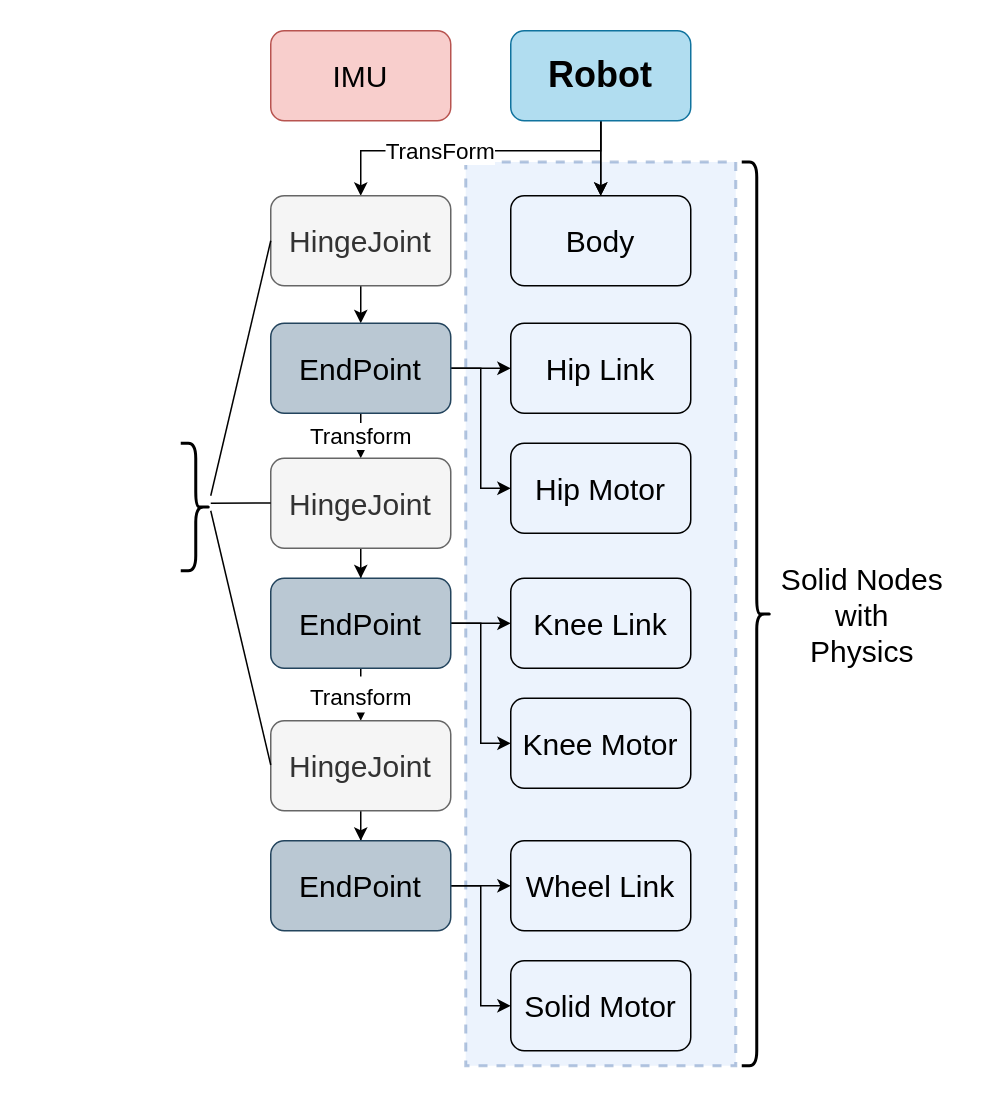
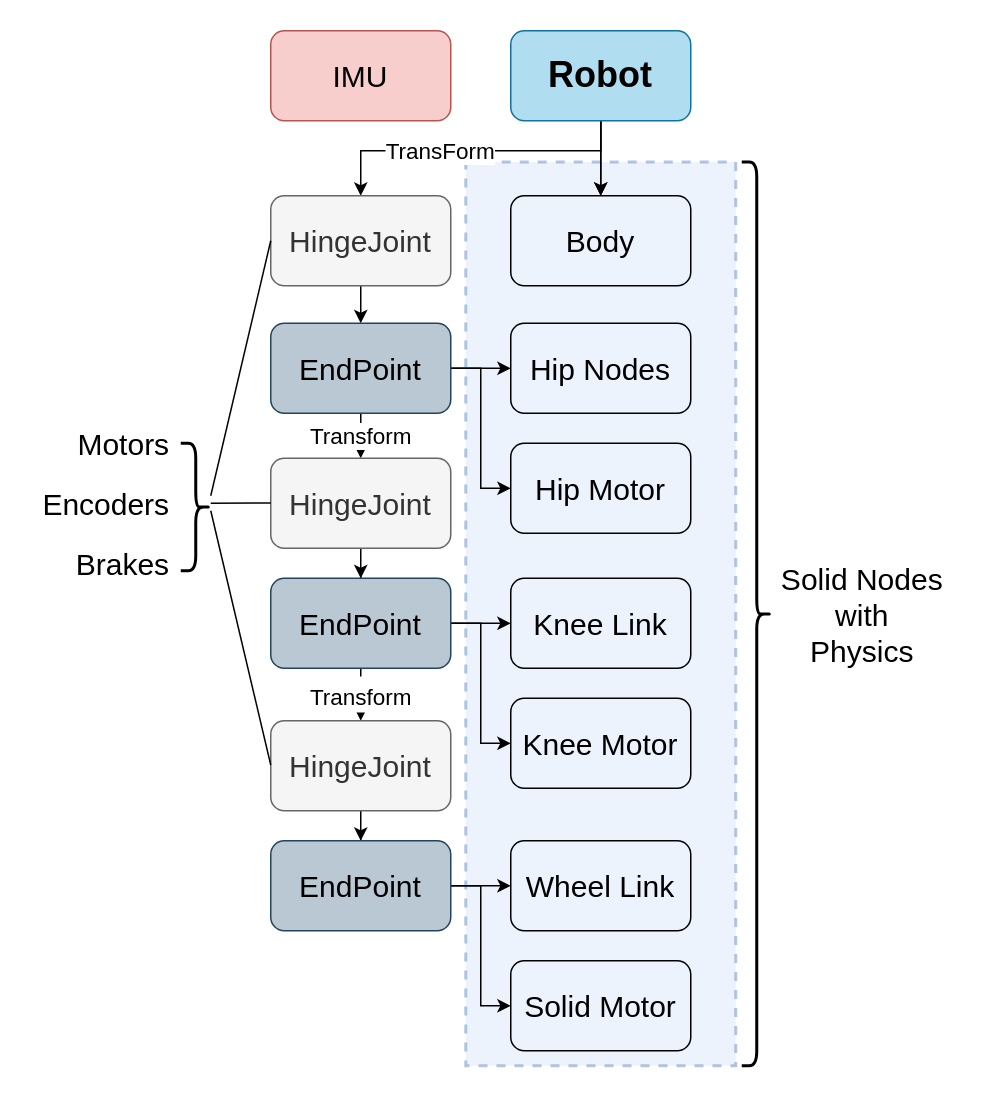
(601, 368) -> (601, 368)
none -> (106, 503)
